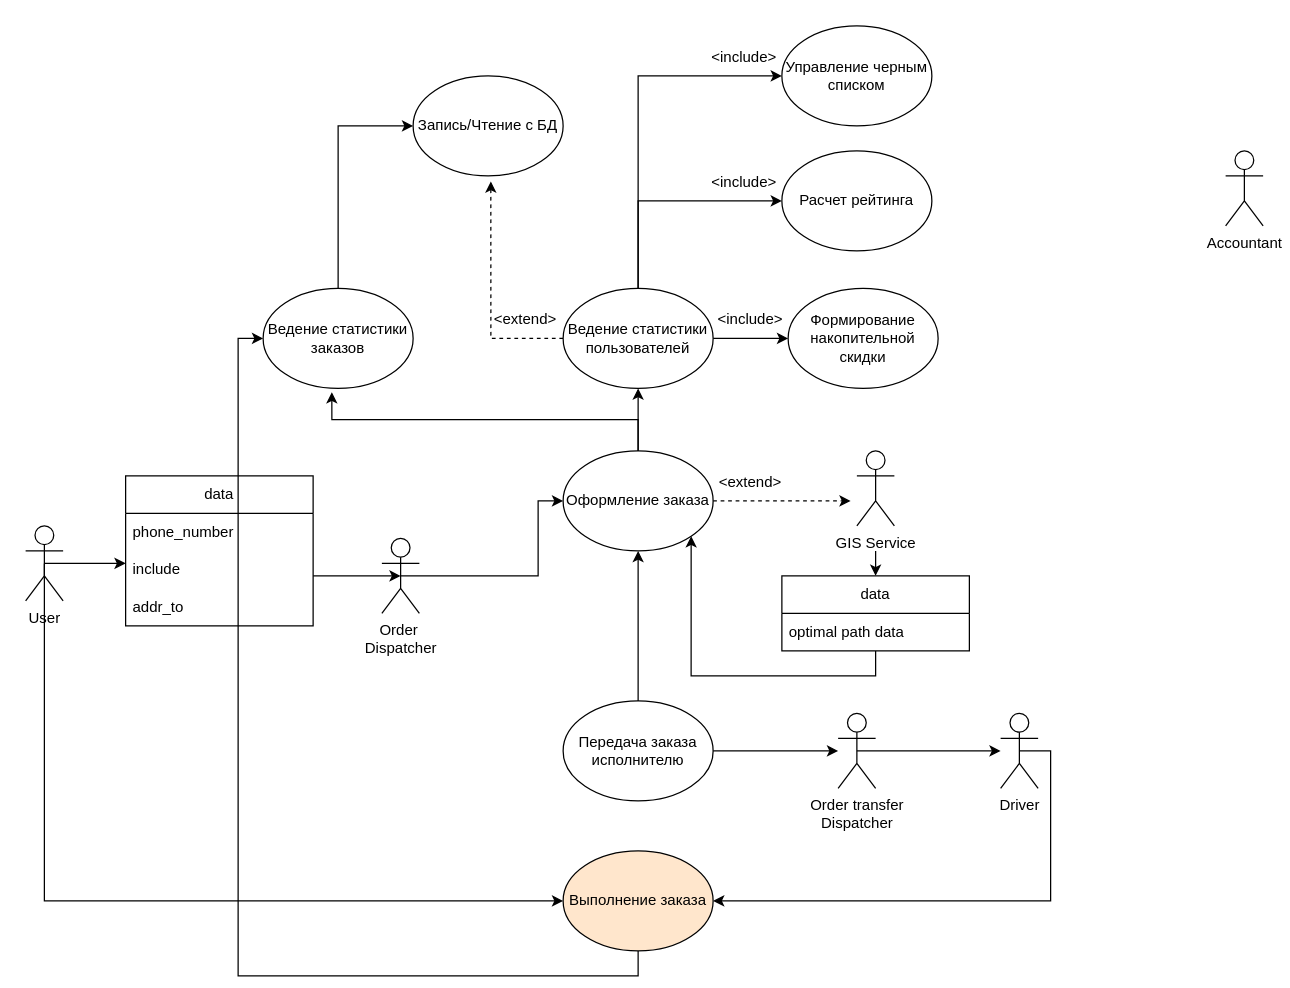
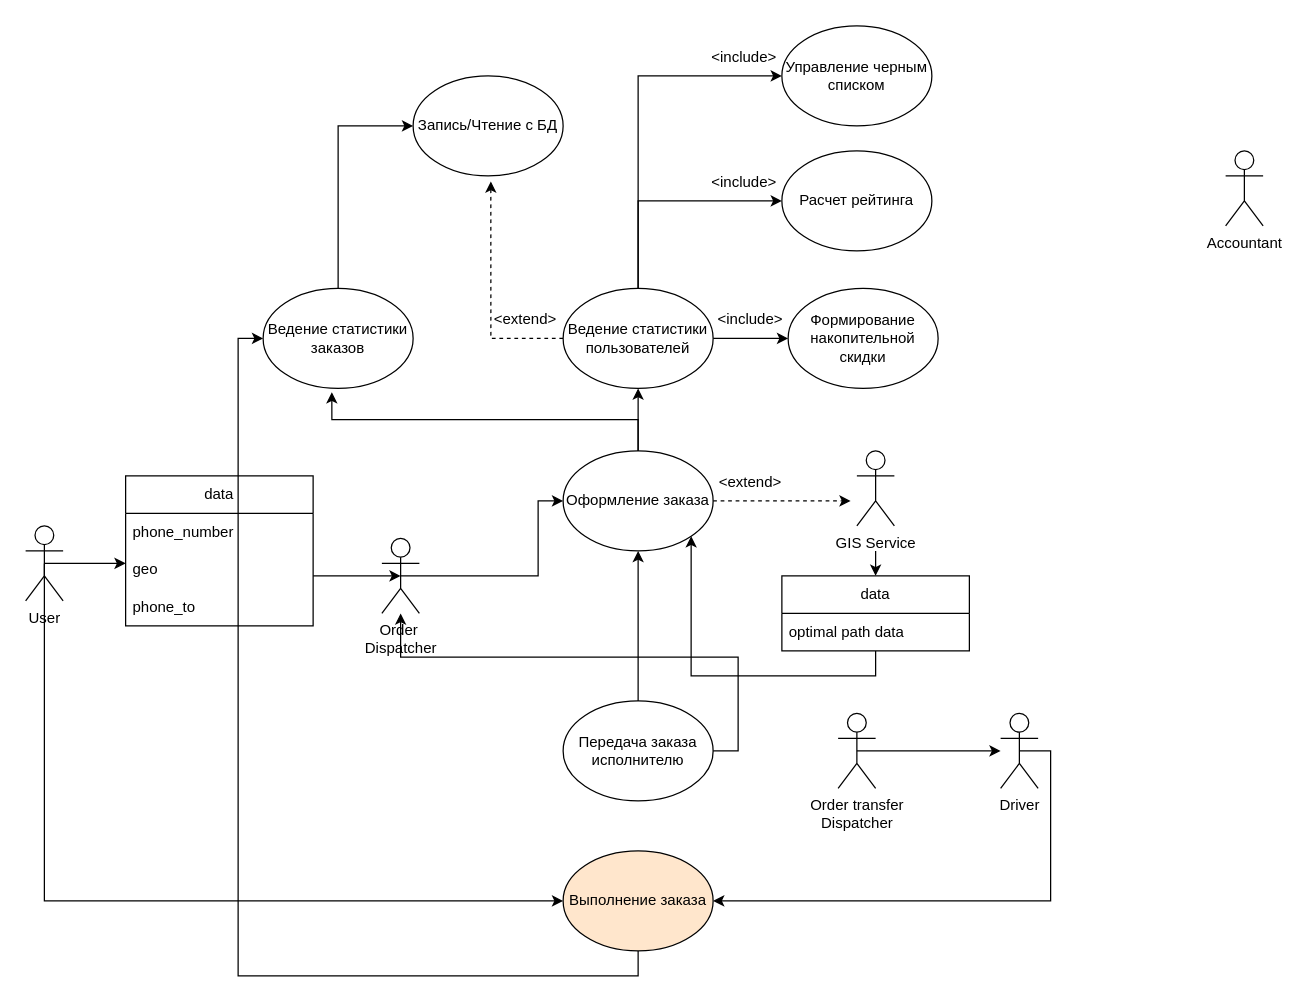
(159, 569) -> (146, 569)
(163, 607) -> (167, 607)
(782, 751) -> (600, 657)
